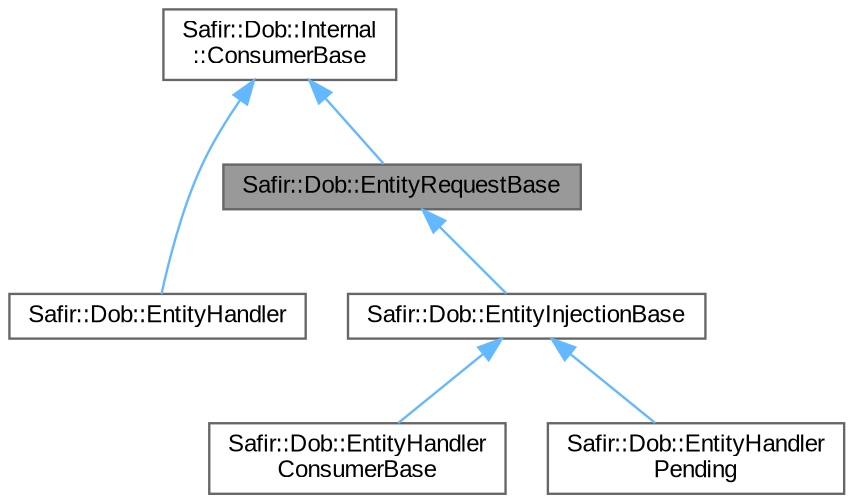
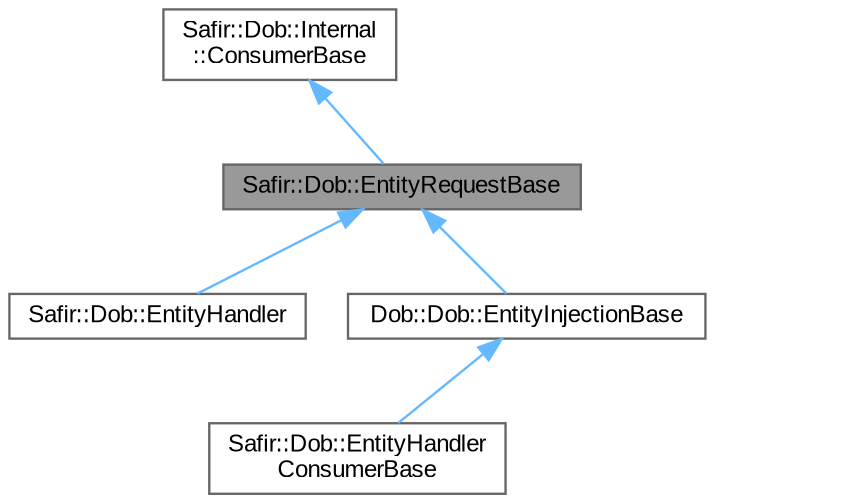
(191, 193) -> (270, 257)
(527, 316) -> (527, 316)
(696, 459) -> none
